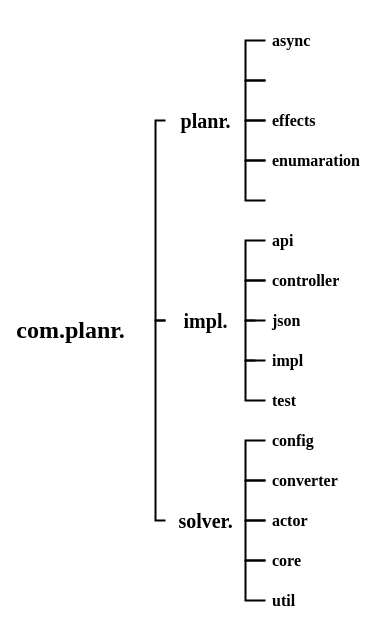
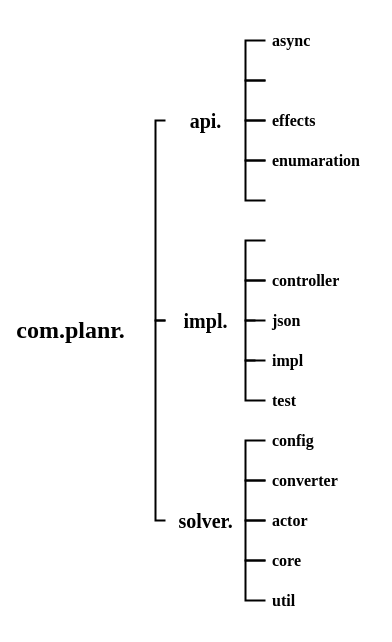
(206, 121) -> (206, 121)
(321, 241) -> none
